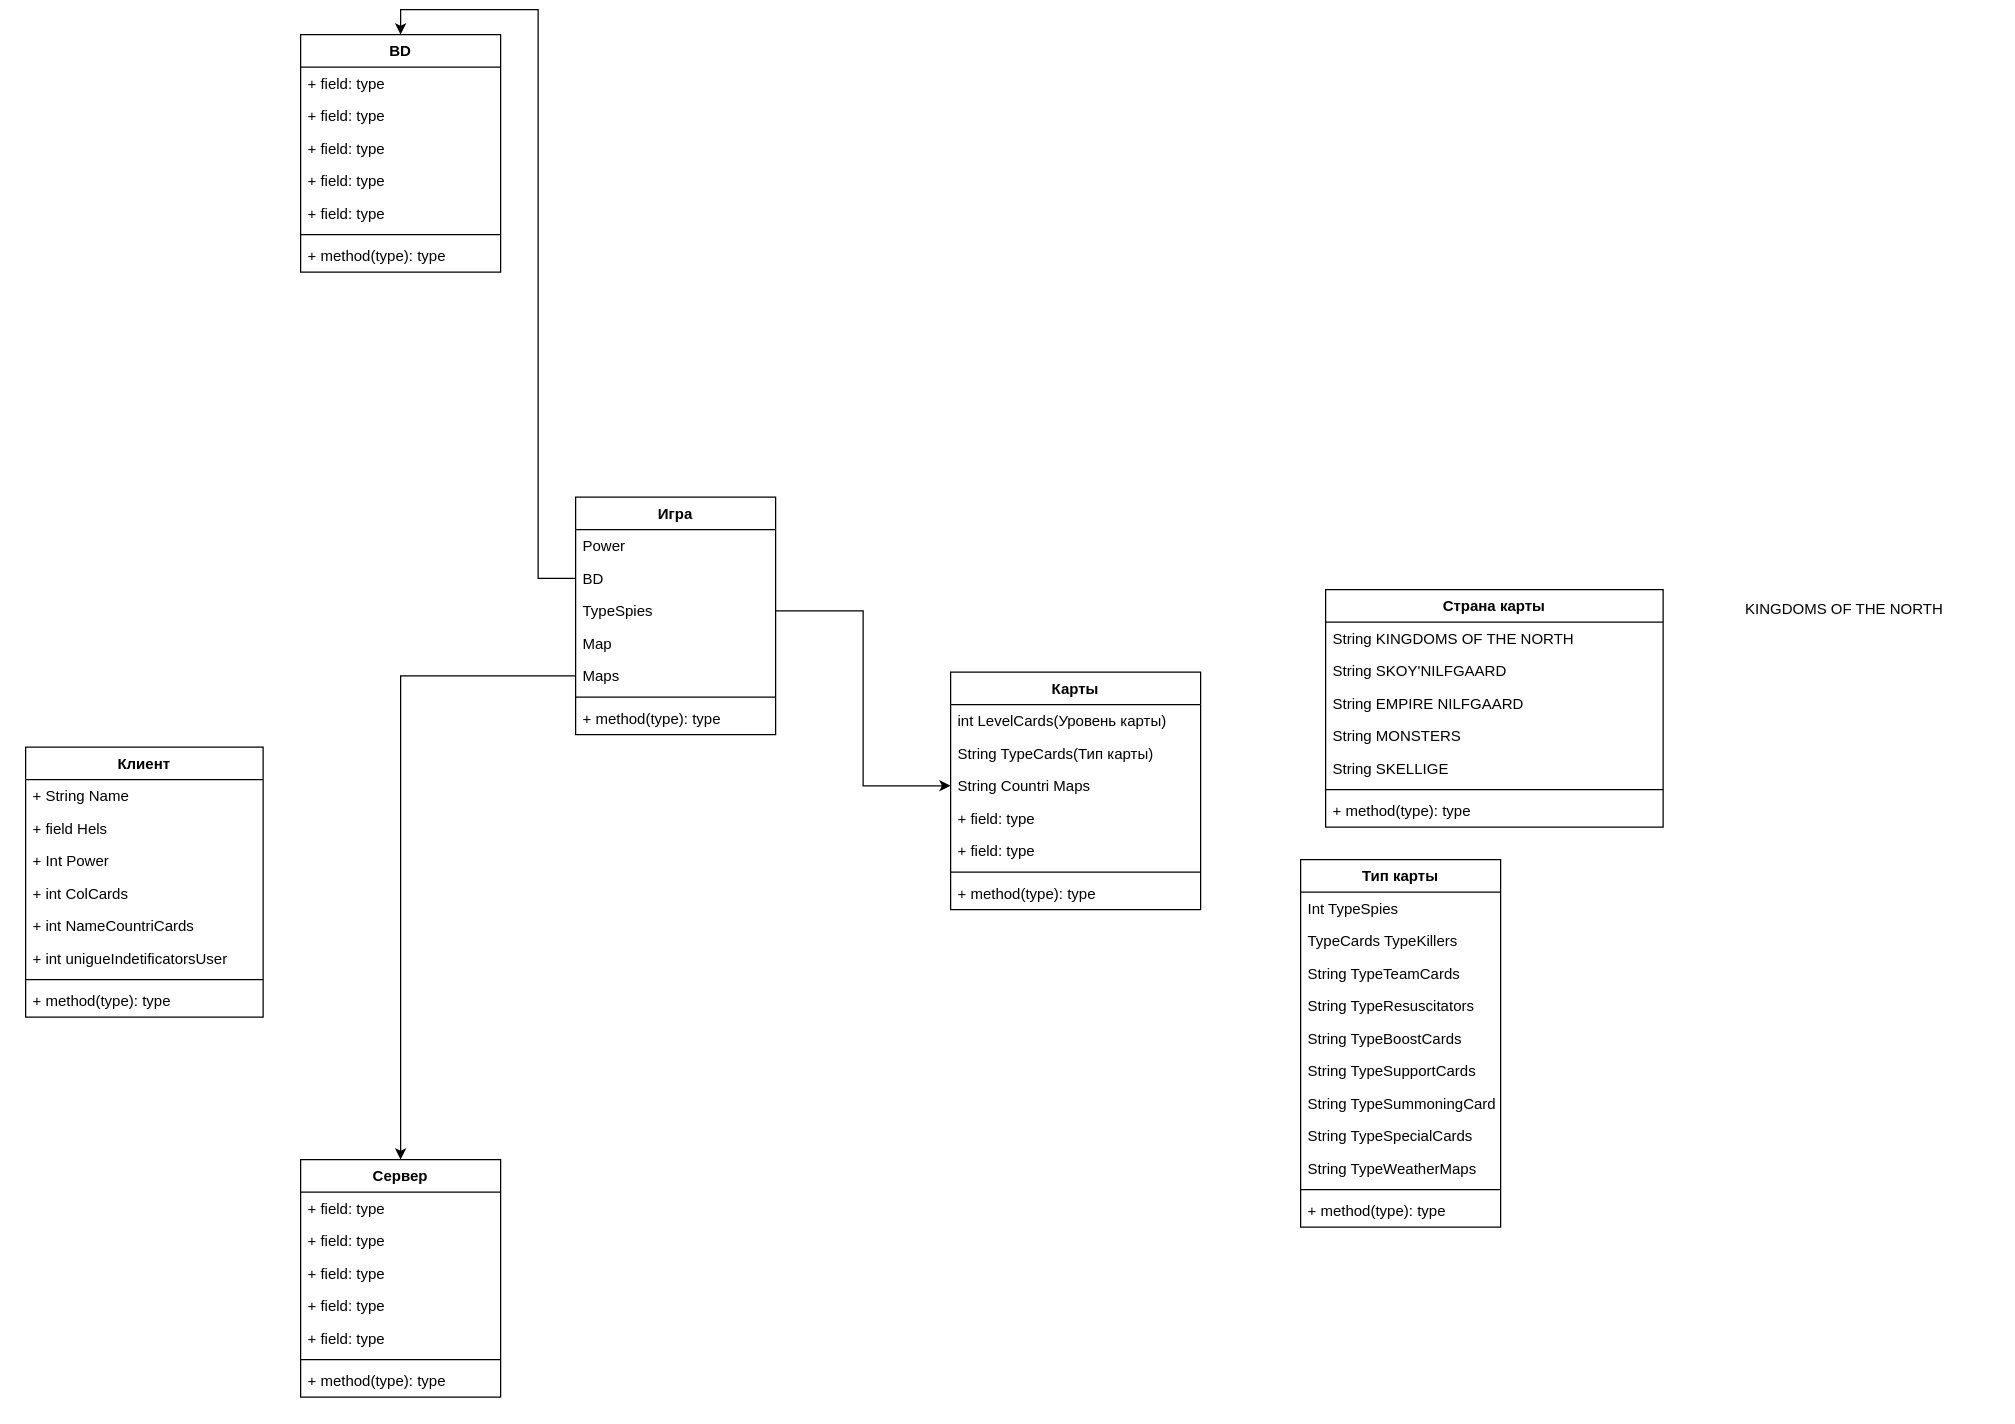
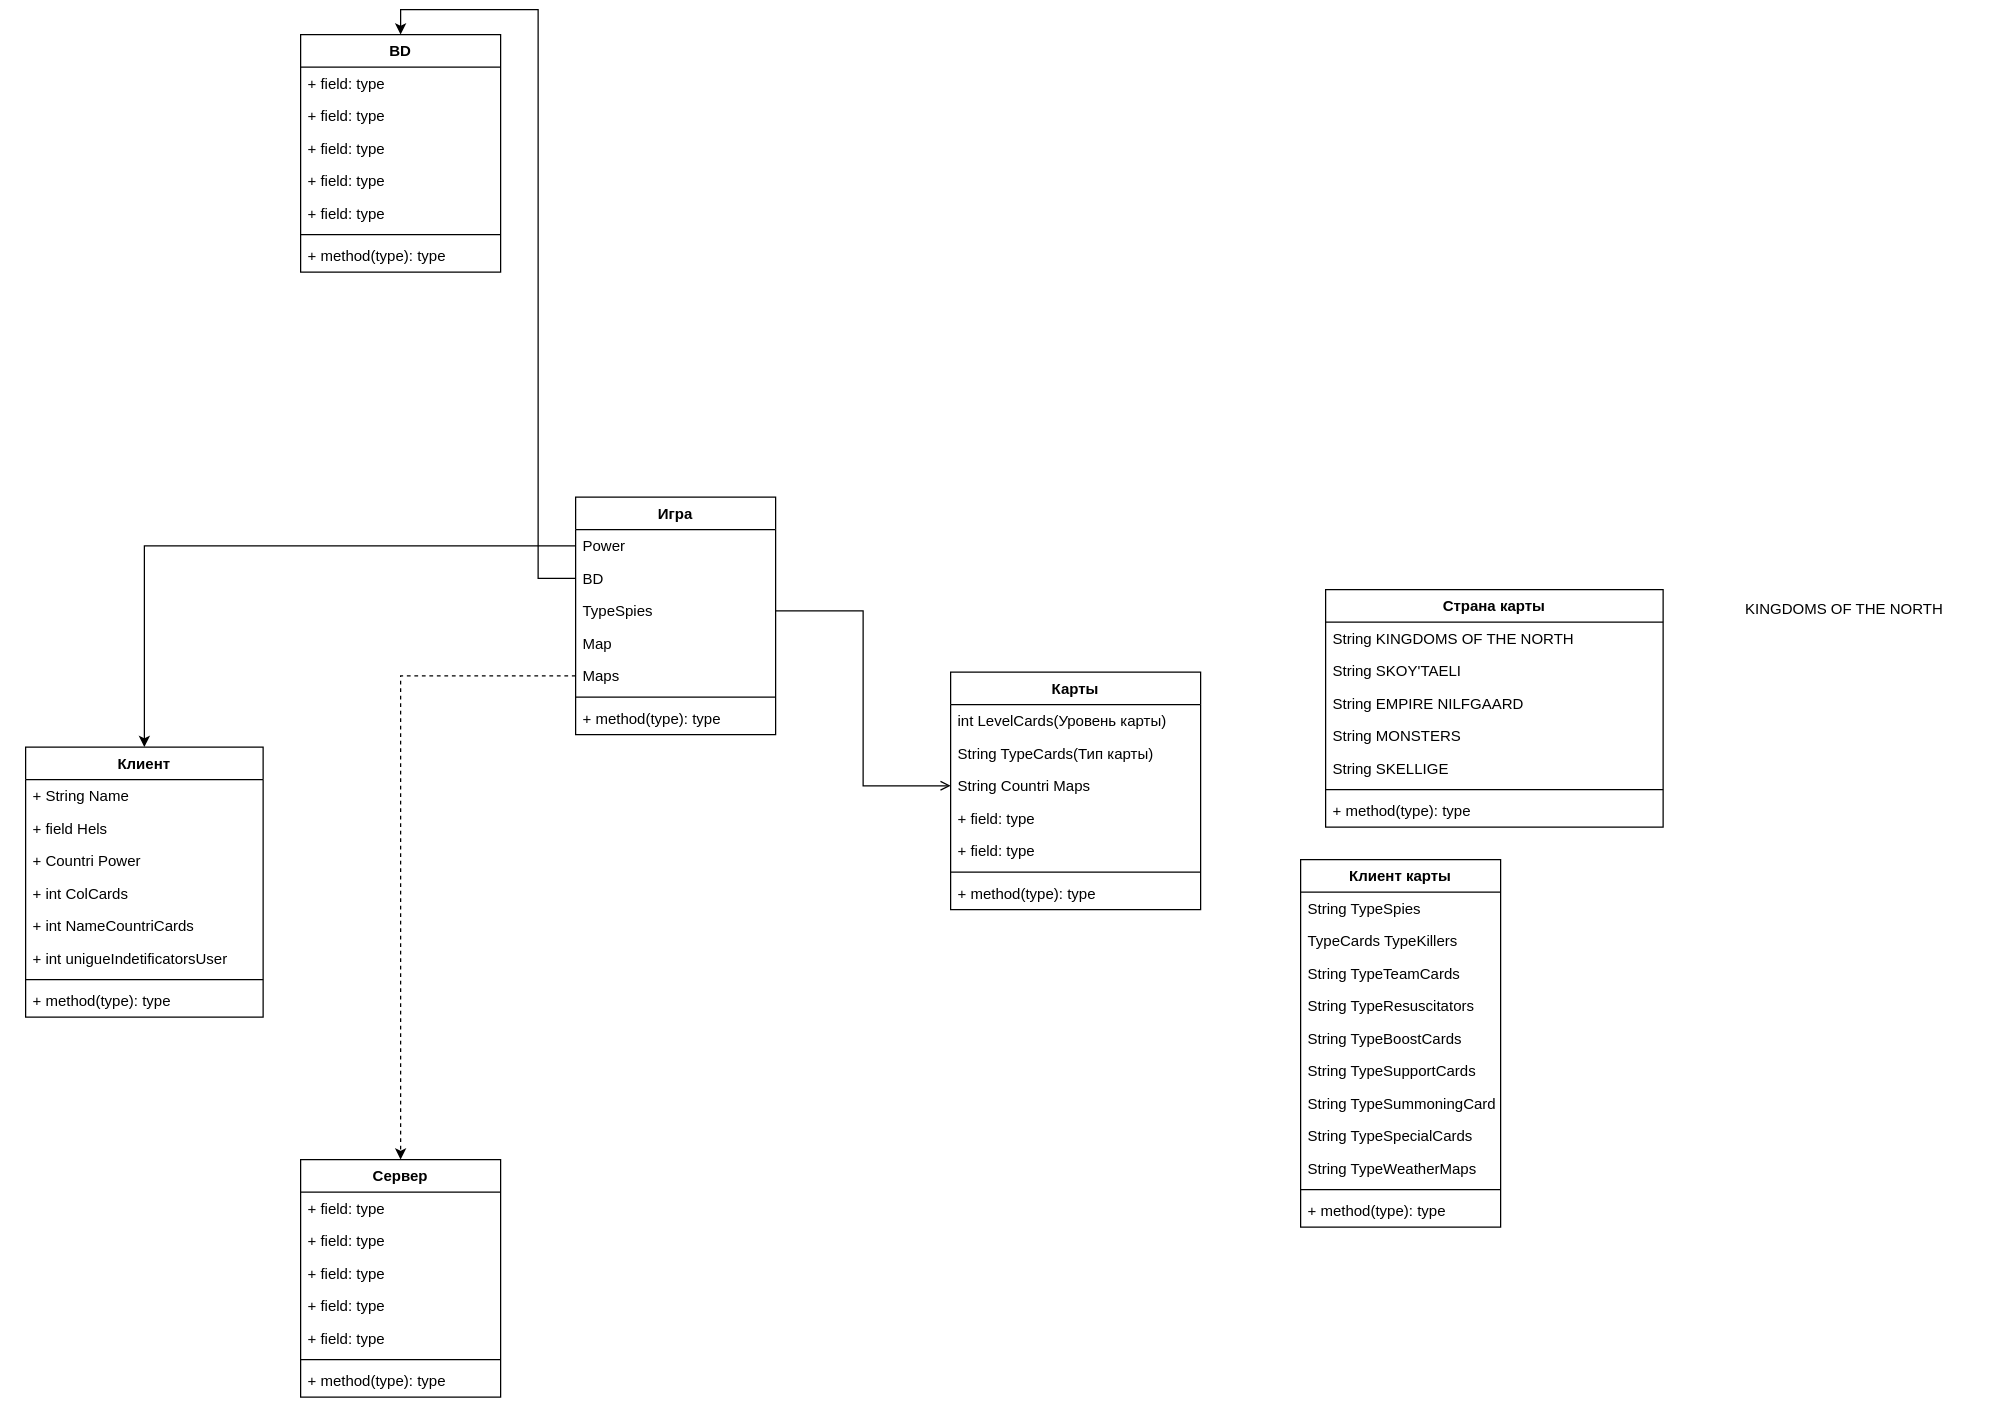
none -> (262, 546)
(1415, 671) -> (1398, 671)
(941, 786) -> (942, 786)
(401, 827) -> (401, 827)
(75, 861) -> (90, 861)
(1400, 876) -> (1400, 876)
(1358, 909) -> (1369, 909)
